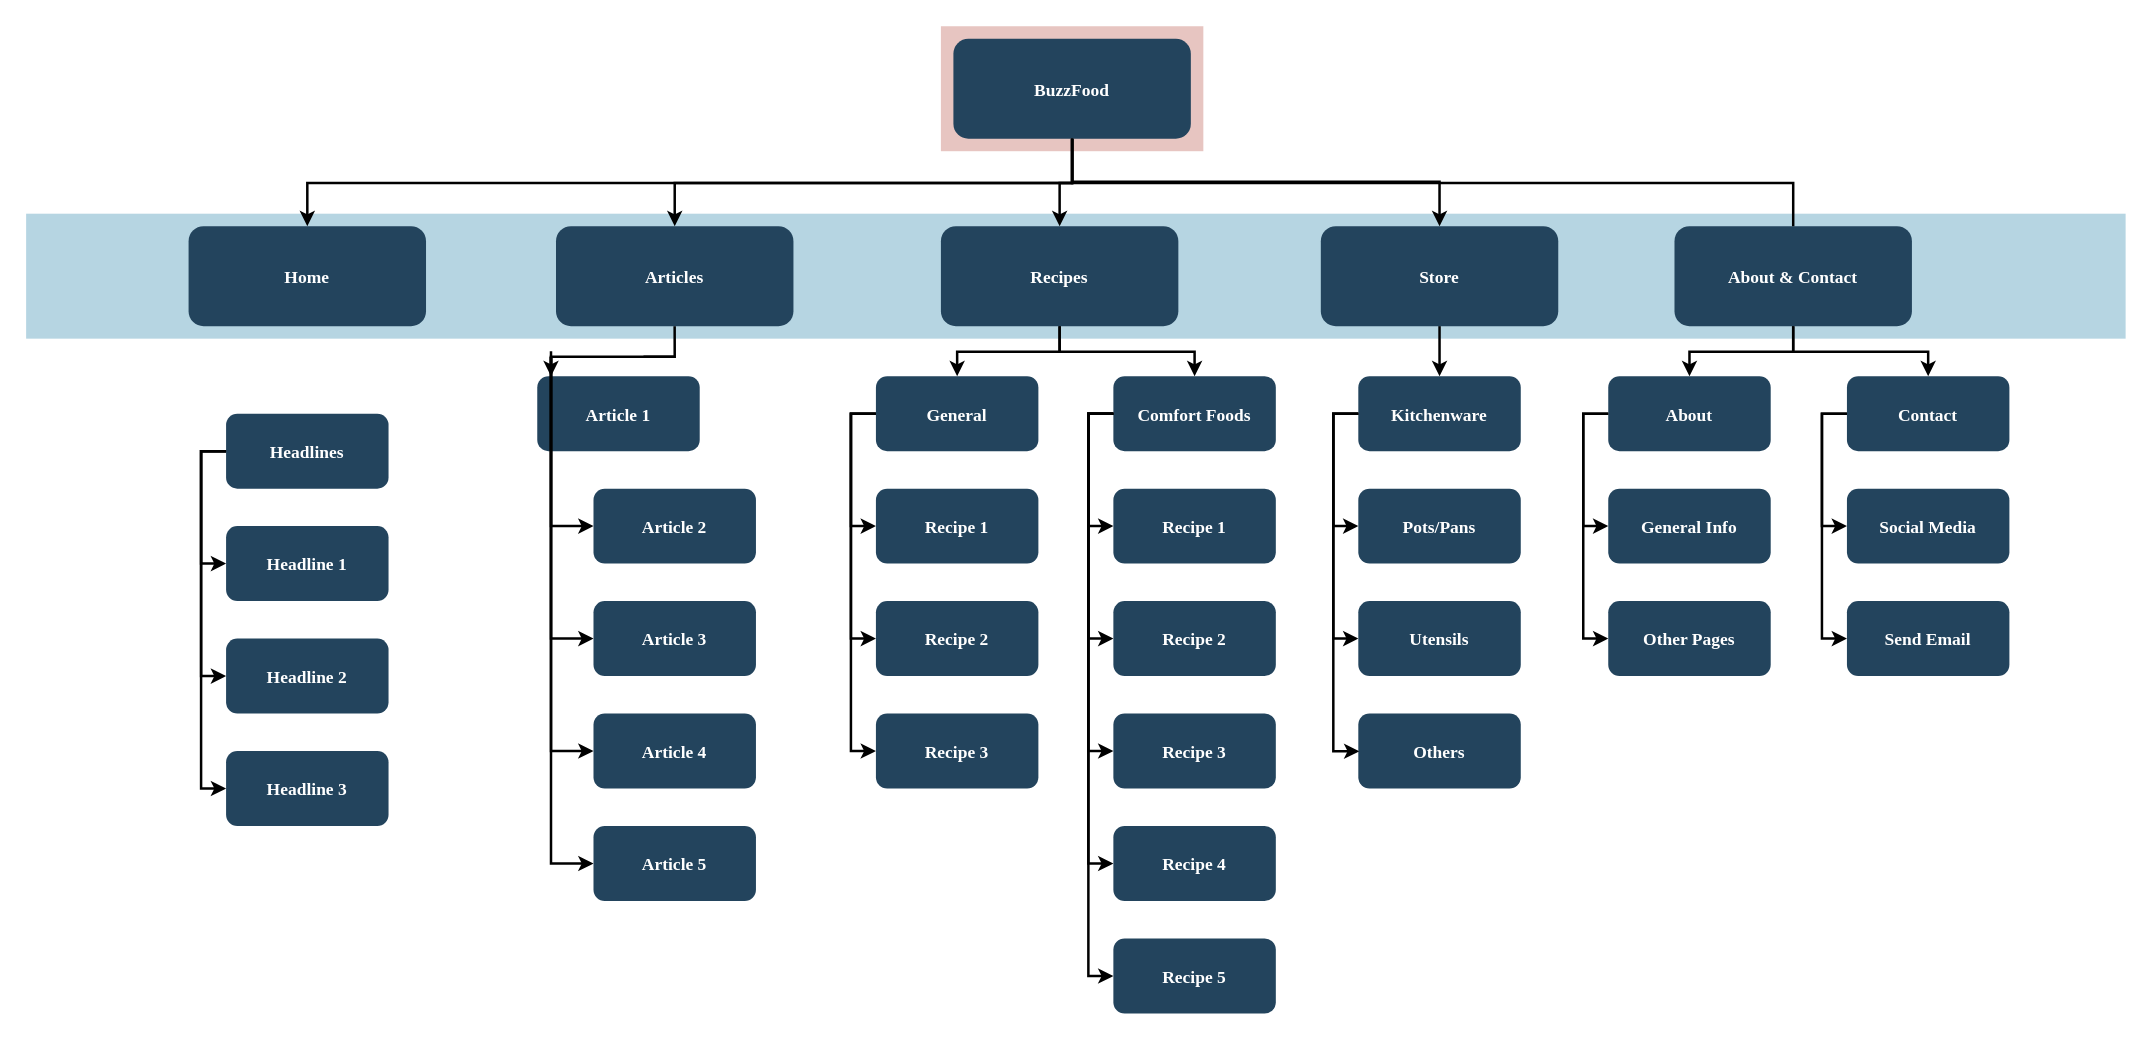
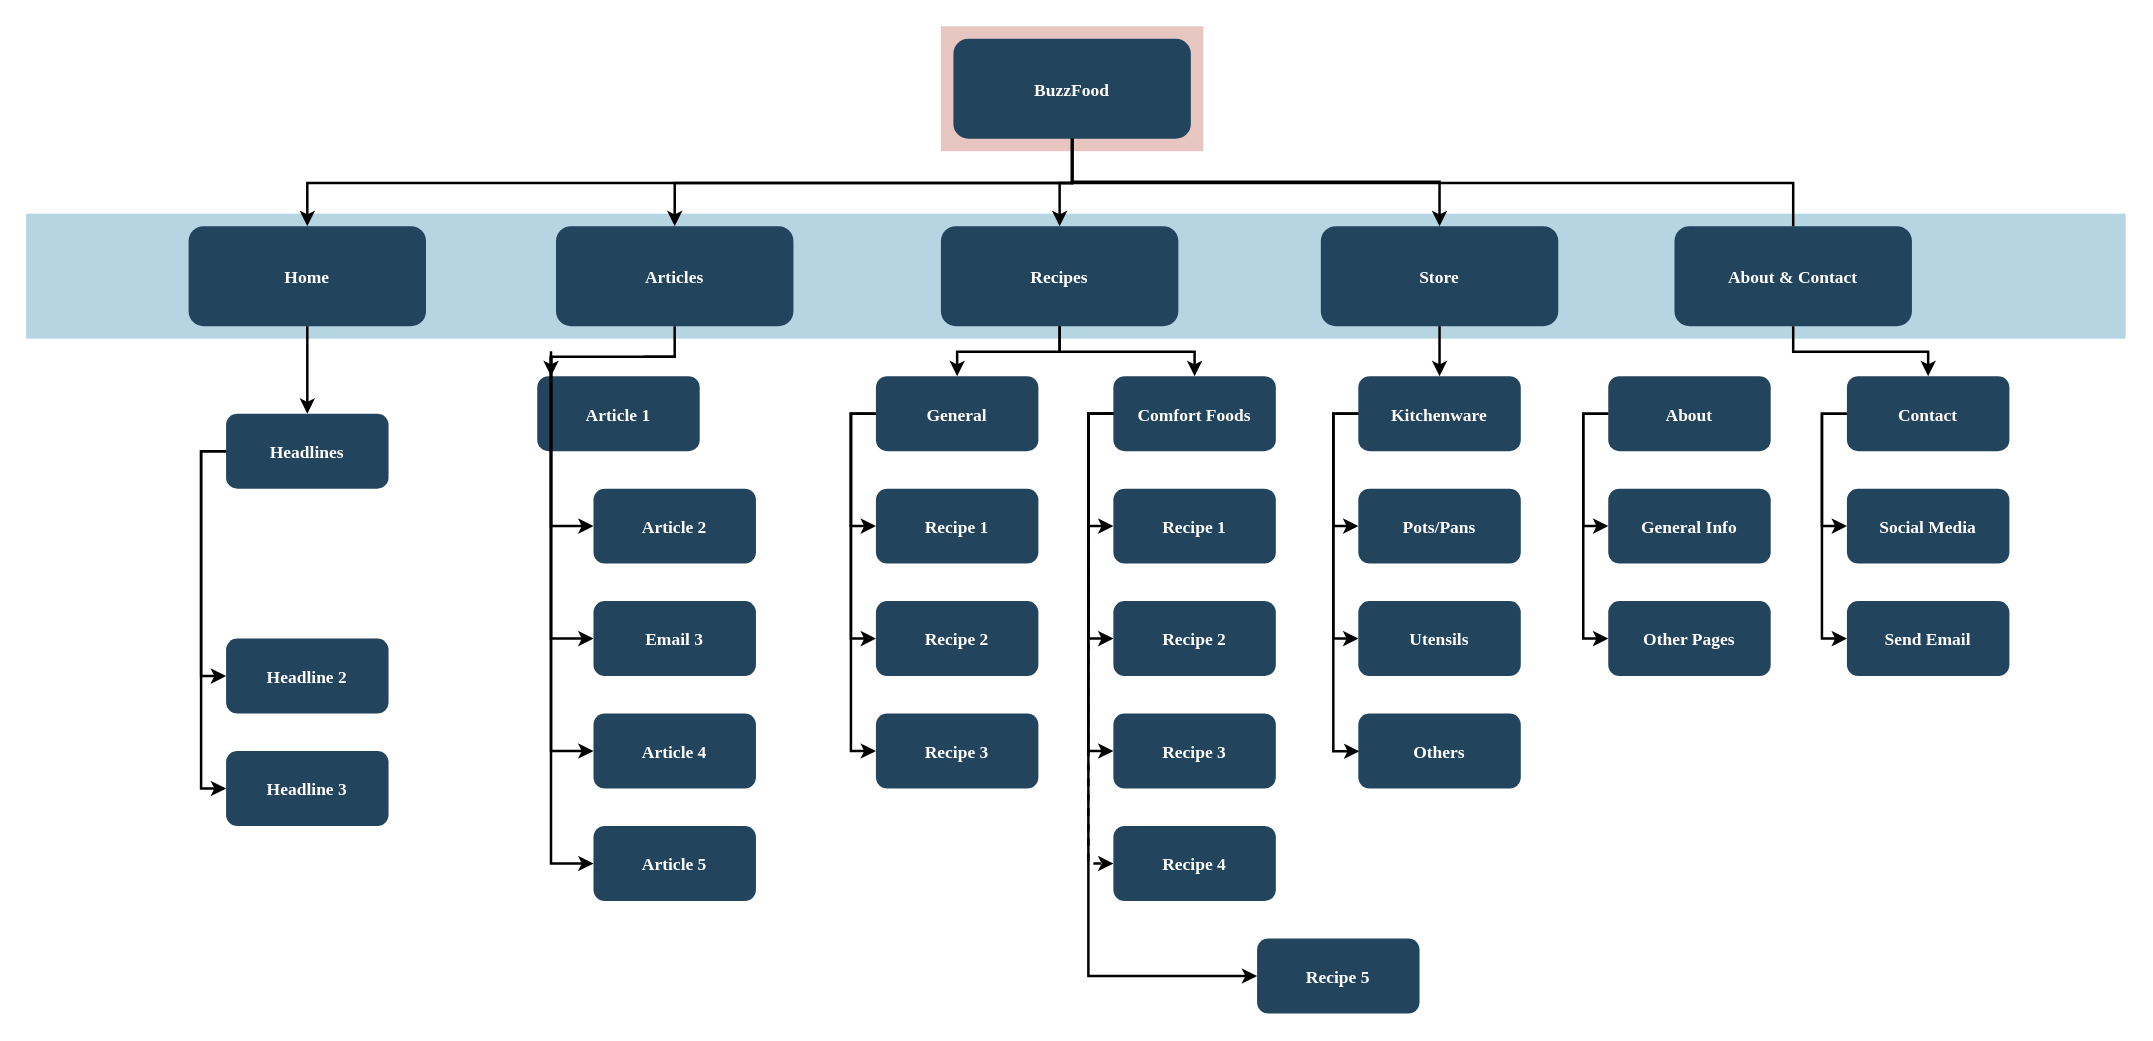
(1734, 352) -> none
none -> (307, 364)
(209, 564) -> none
(307, 564) -> none
(674, 640) -> (674, 640)
(1094, 864) -> (1094, 864)
(1194, 976) -> (1338, 976)
